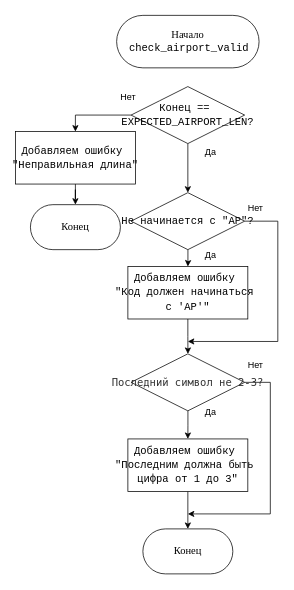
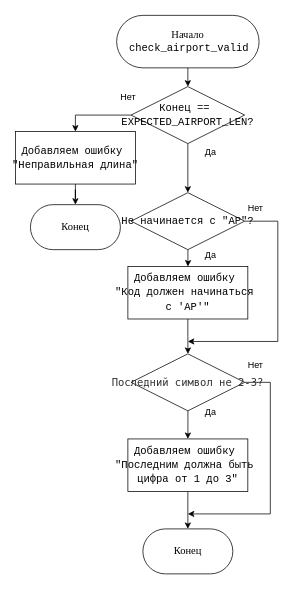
none -> (188, 81)
